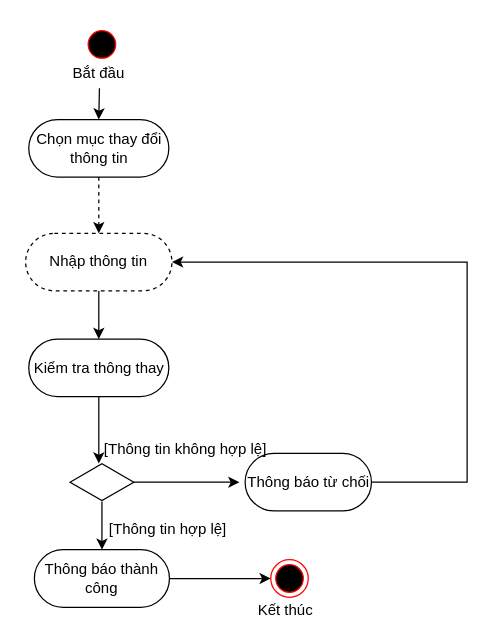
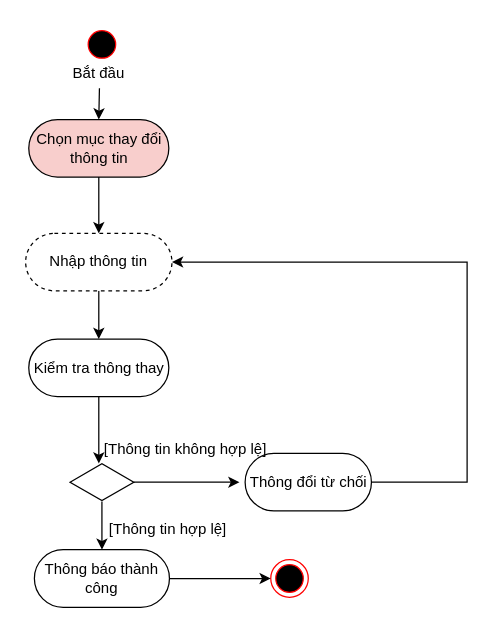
(99, 148) -> (99, 148)
(99, 201) -> (99, 201)
(309, 482) -> (309, 482)
(289, 607) -> none
